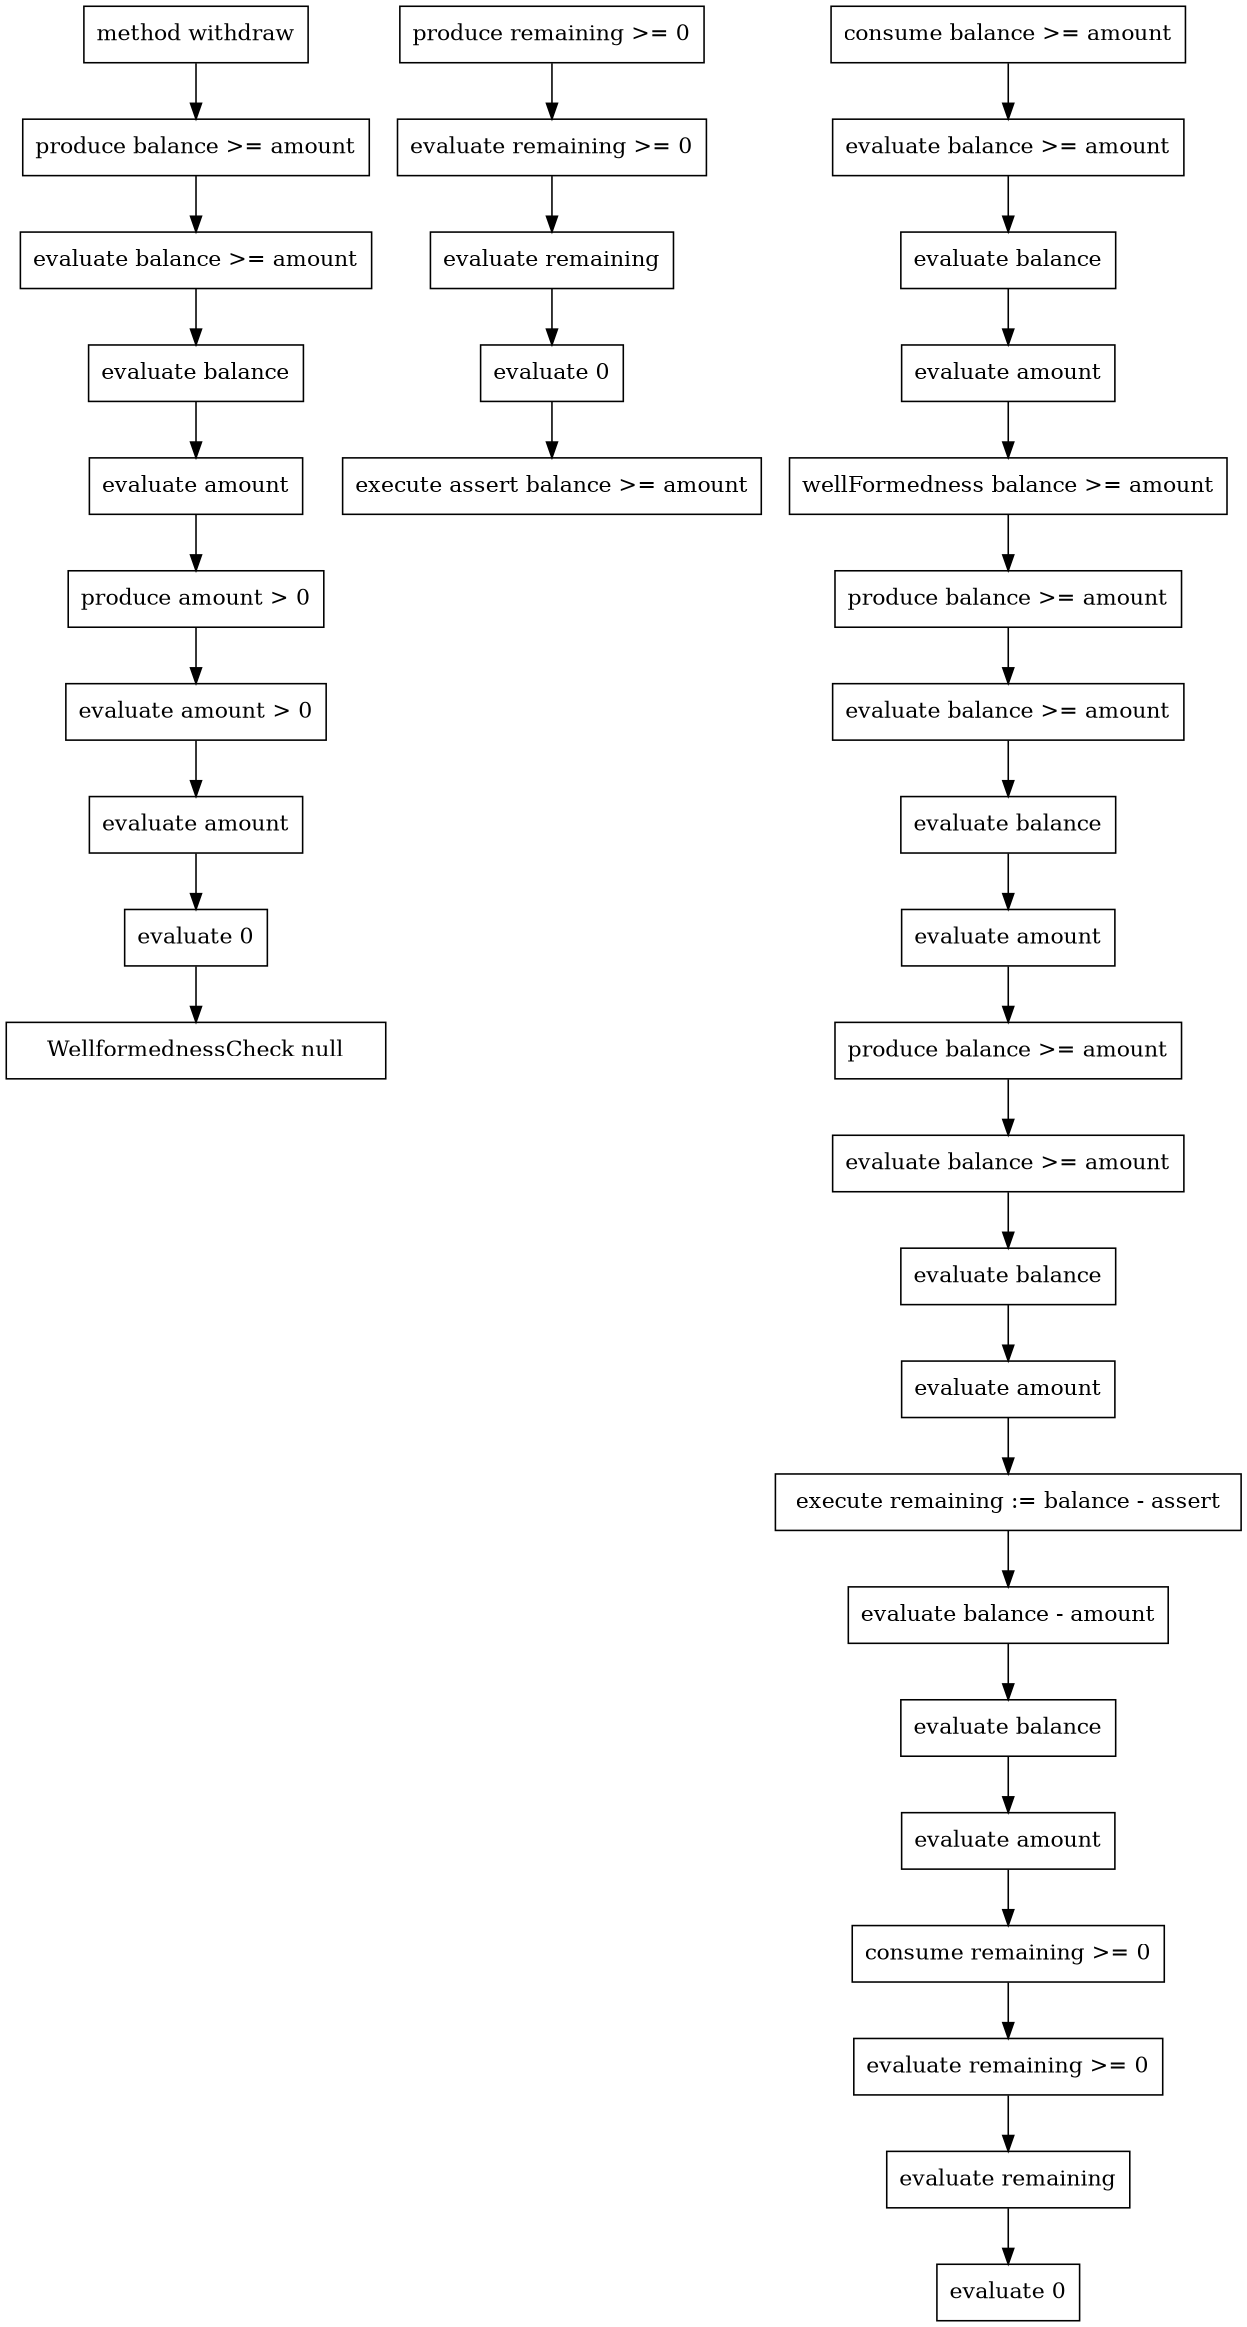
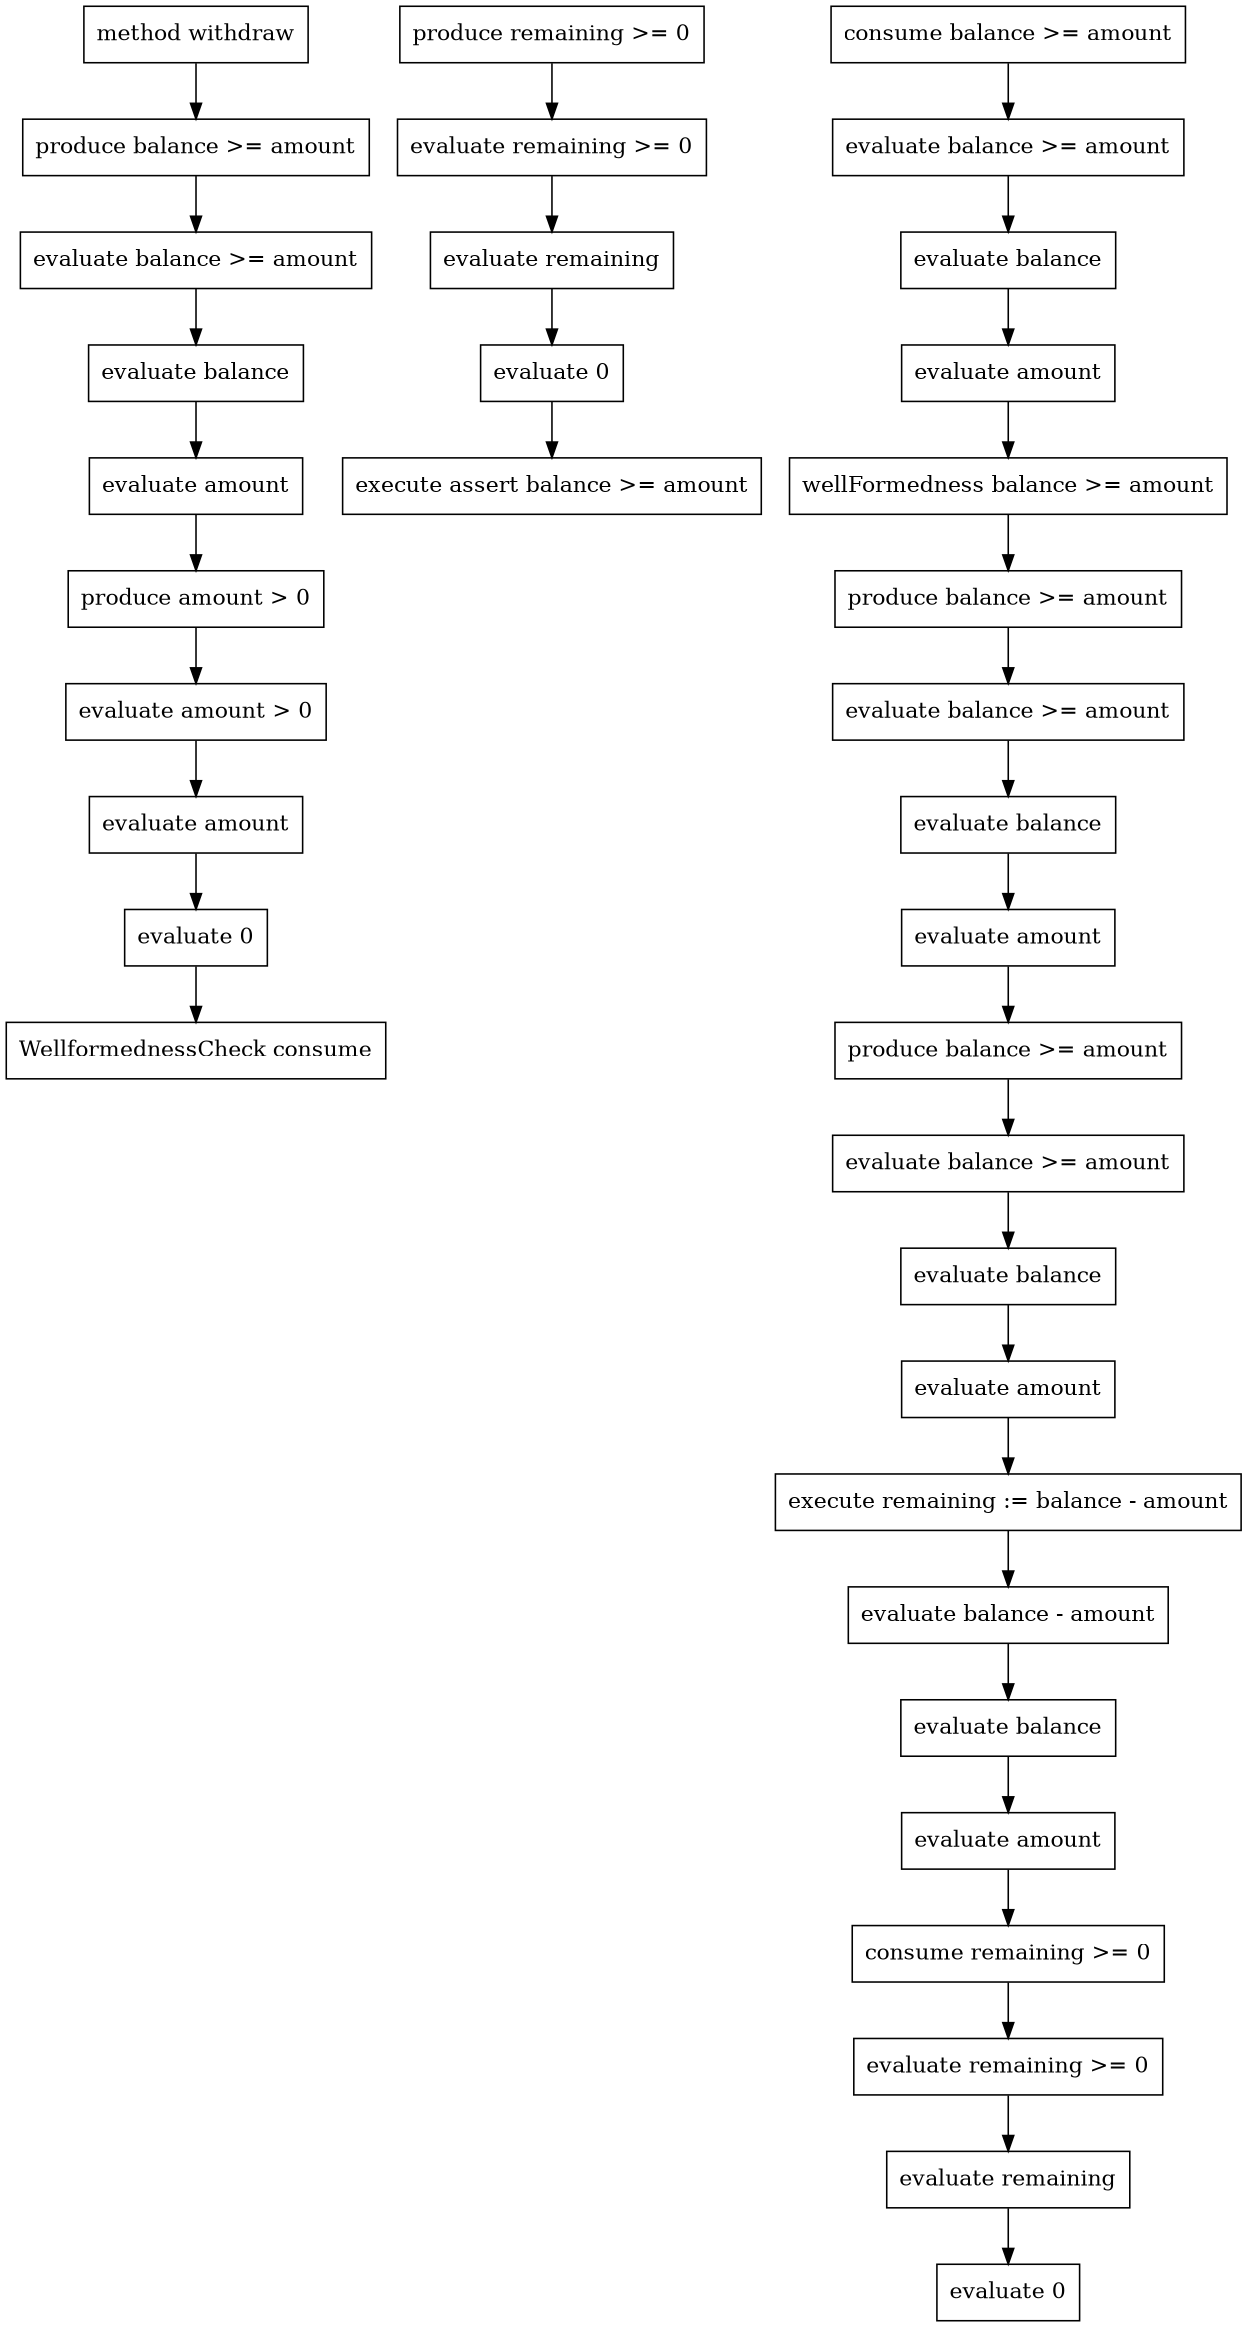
(196, 1051) -> (196, 1051)
(1008, 1502) -> (1008, 1502)
